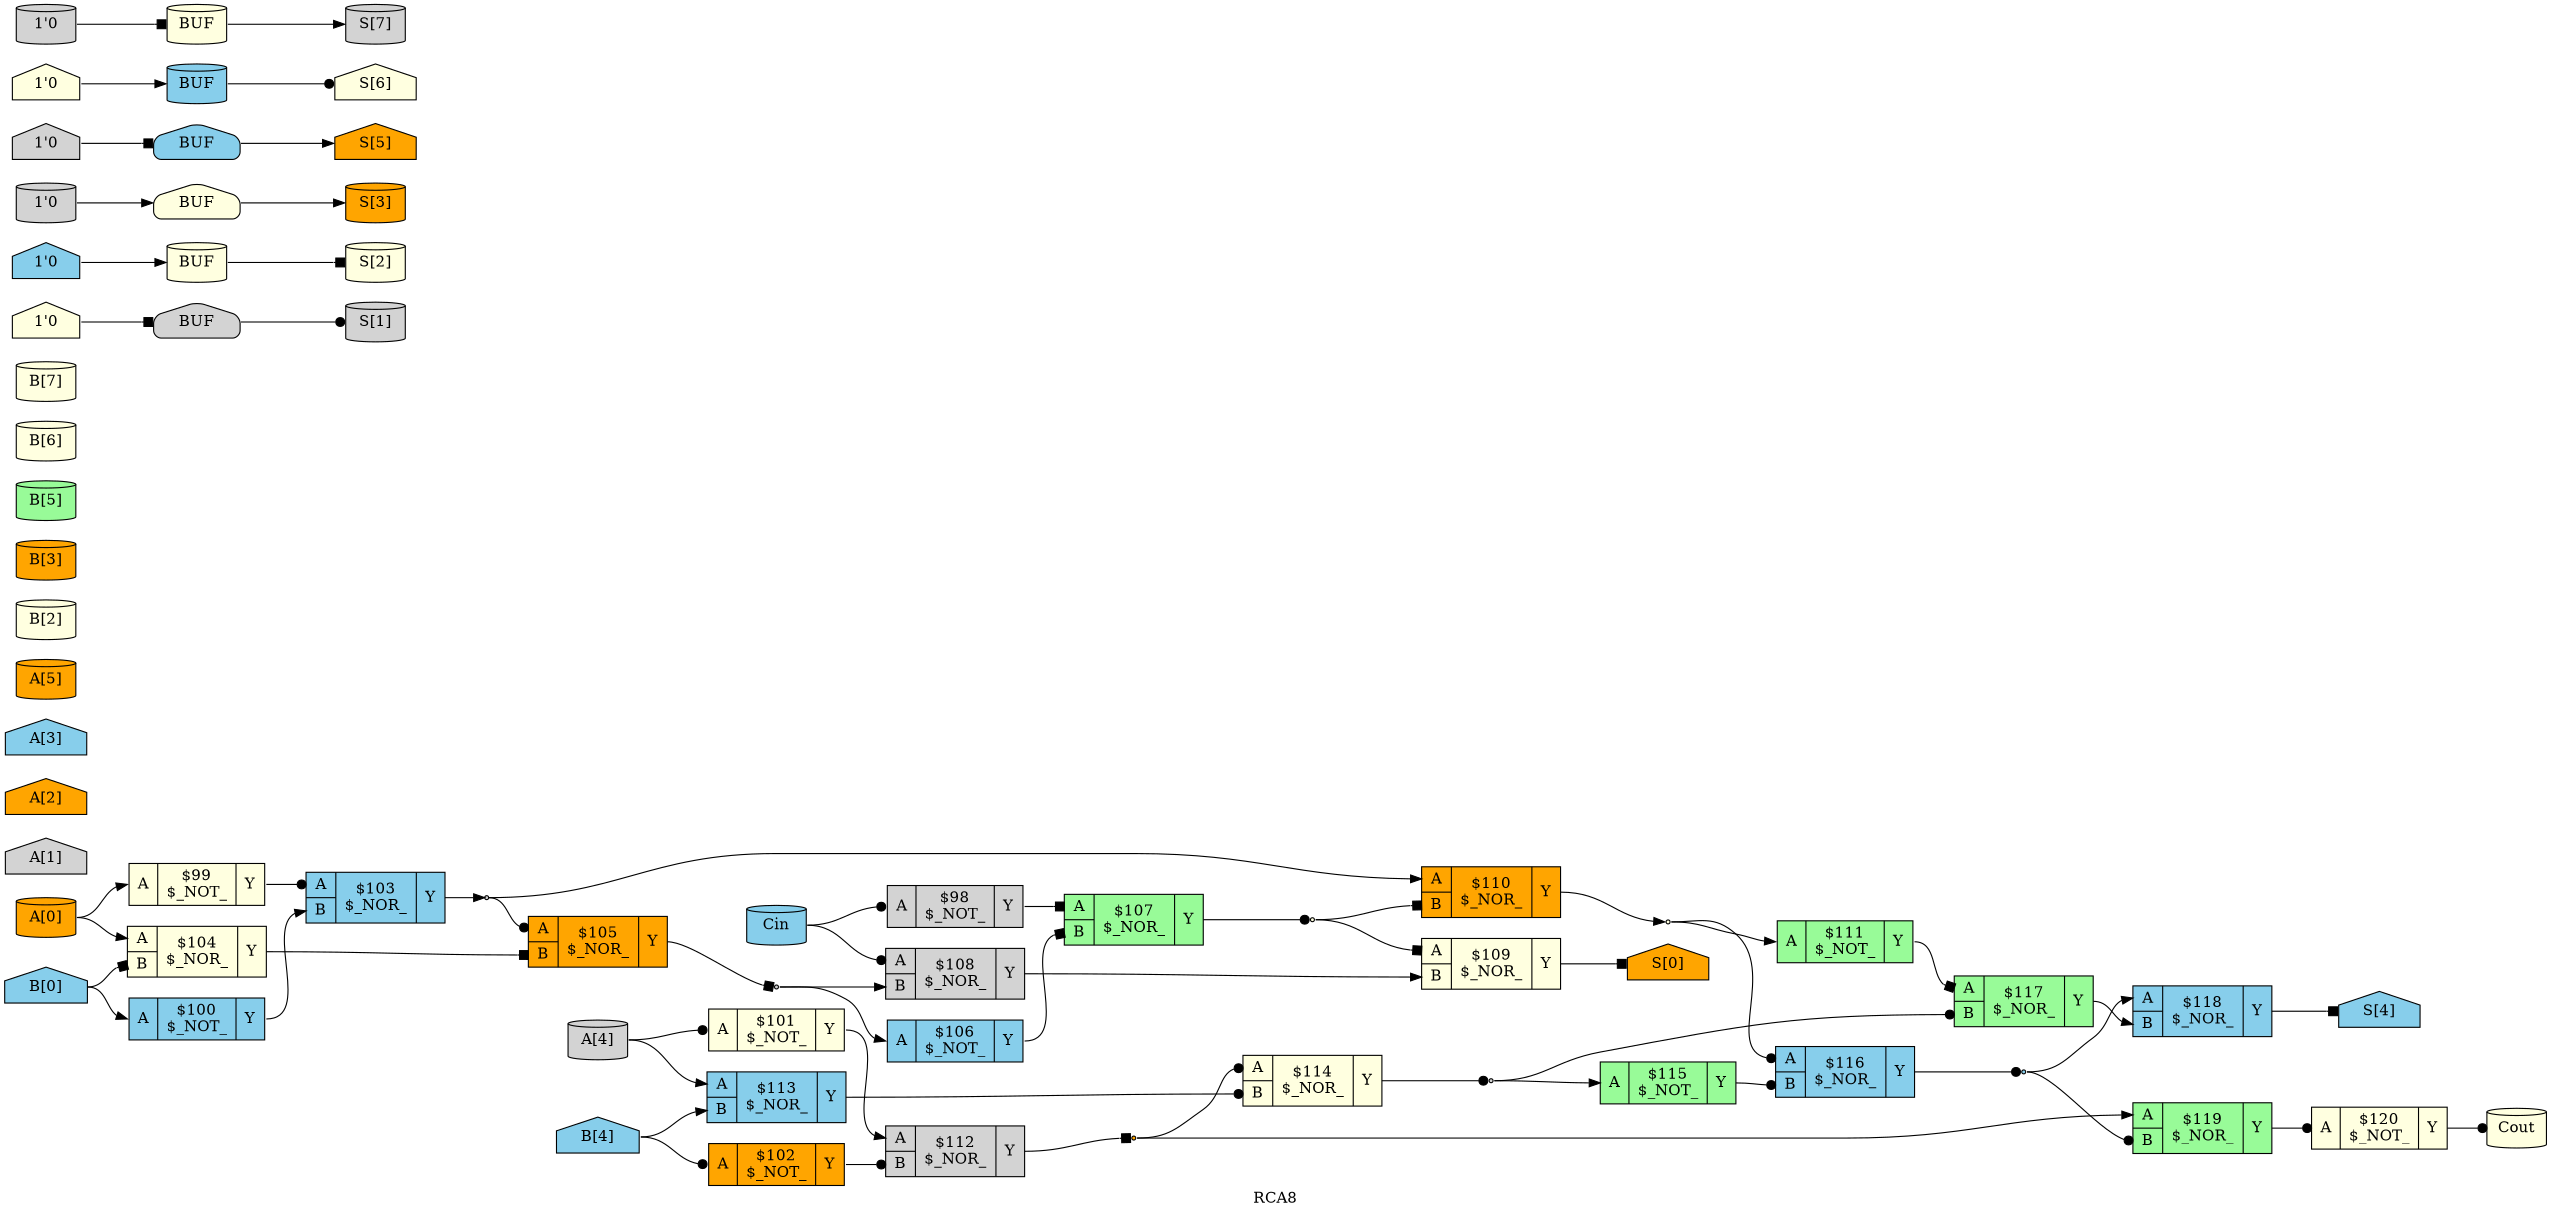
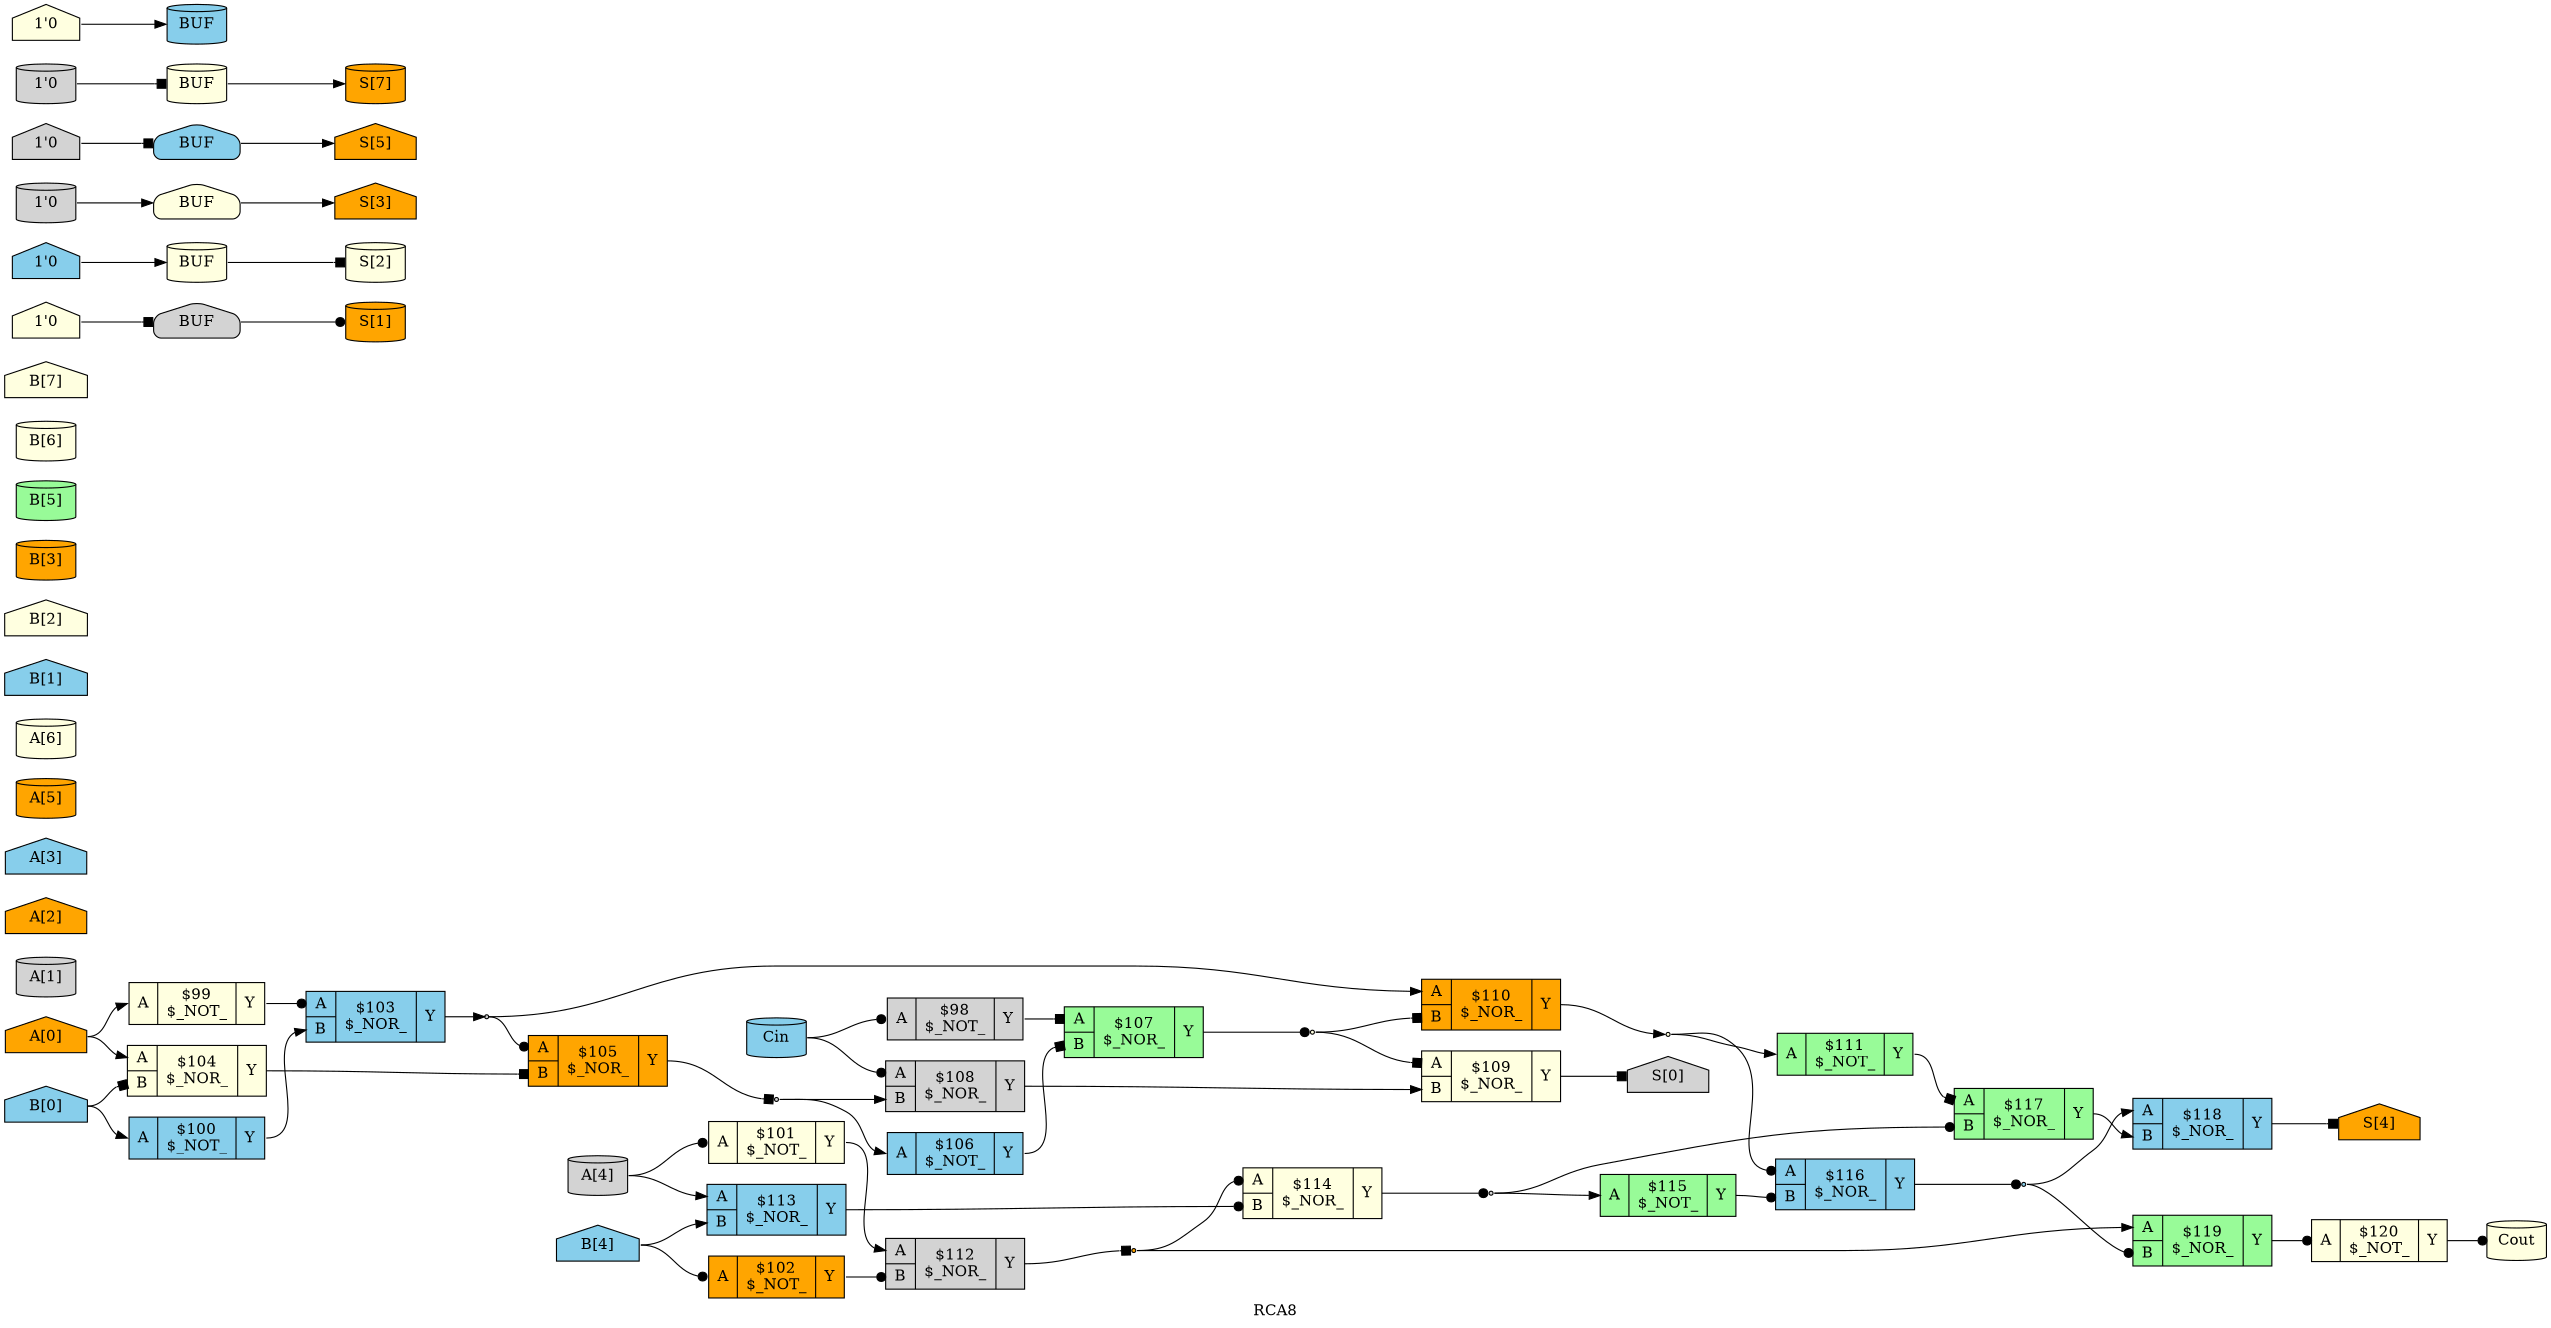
(376, 24) -> (376, 84)
(376, 84) -> none
(376, 203) -> (376, 203)
(376, 322) -> (376, 322)
(46, 382) -> (46, 382)
(46, 620) -> (46, 620)
none -> (46, 679)
none -> (46, 739)
(46, 858) -> (46, 977)
(46, 918) -> (46, 1037)
(1668, 964) -> (1668, 1076)
(2379, 1011) -> (2379, 1124)
